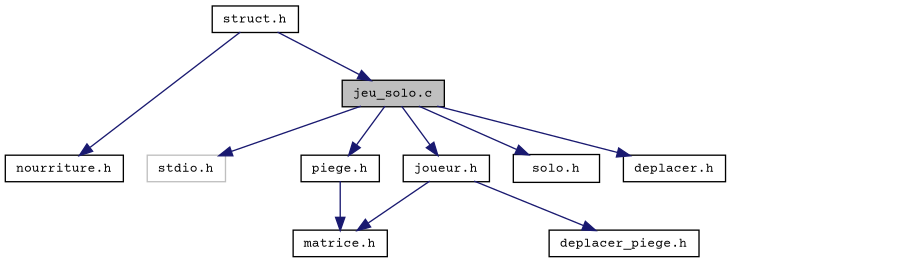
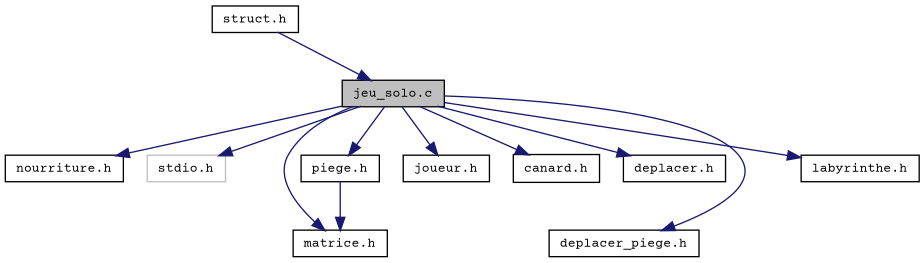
(165, 90) -> (235, 130)
(556, 168) -> (556, 168)
none -> (860, 168)
(399, 202) -> (290, 153)
(529, 203) -> (651, 117)
